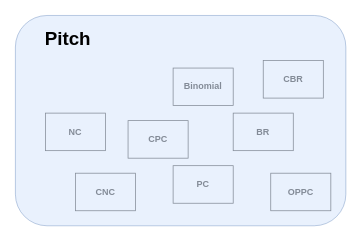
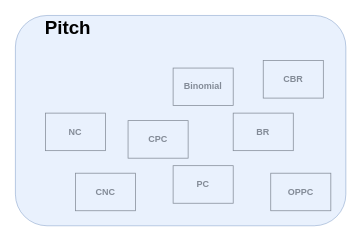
(68, 38) -> (68, 27)
